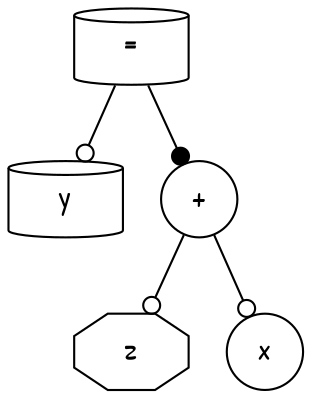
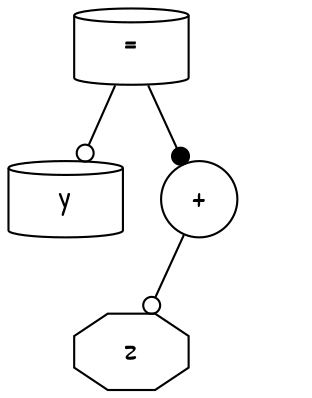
(265, 352) -> none
